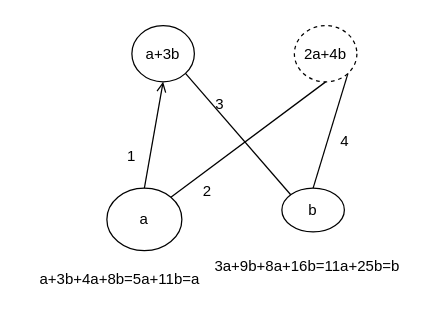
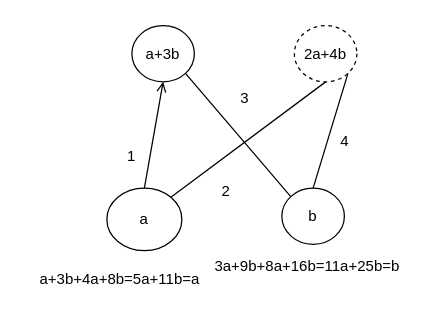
(219, 104) -> (244, 98)
(207, 192) -> (226, 192)
(313, 210) -> (313, 216)
